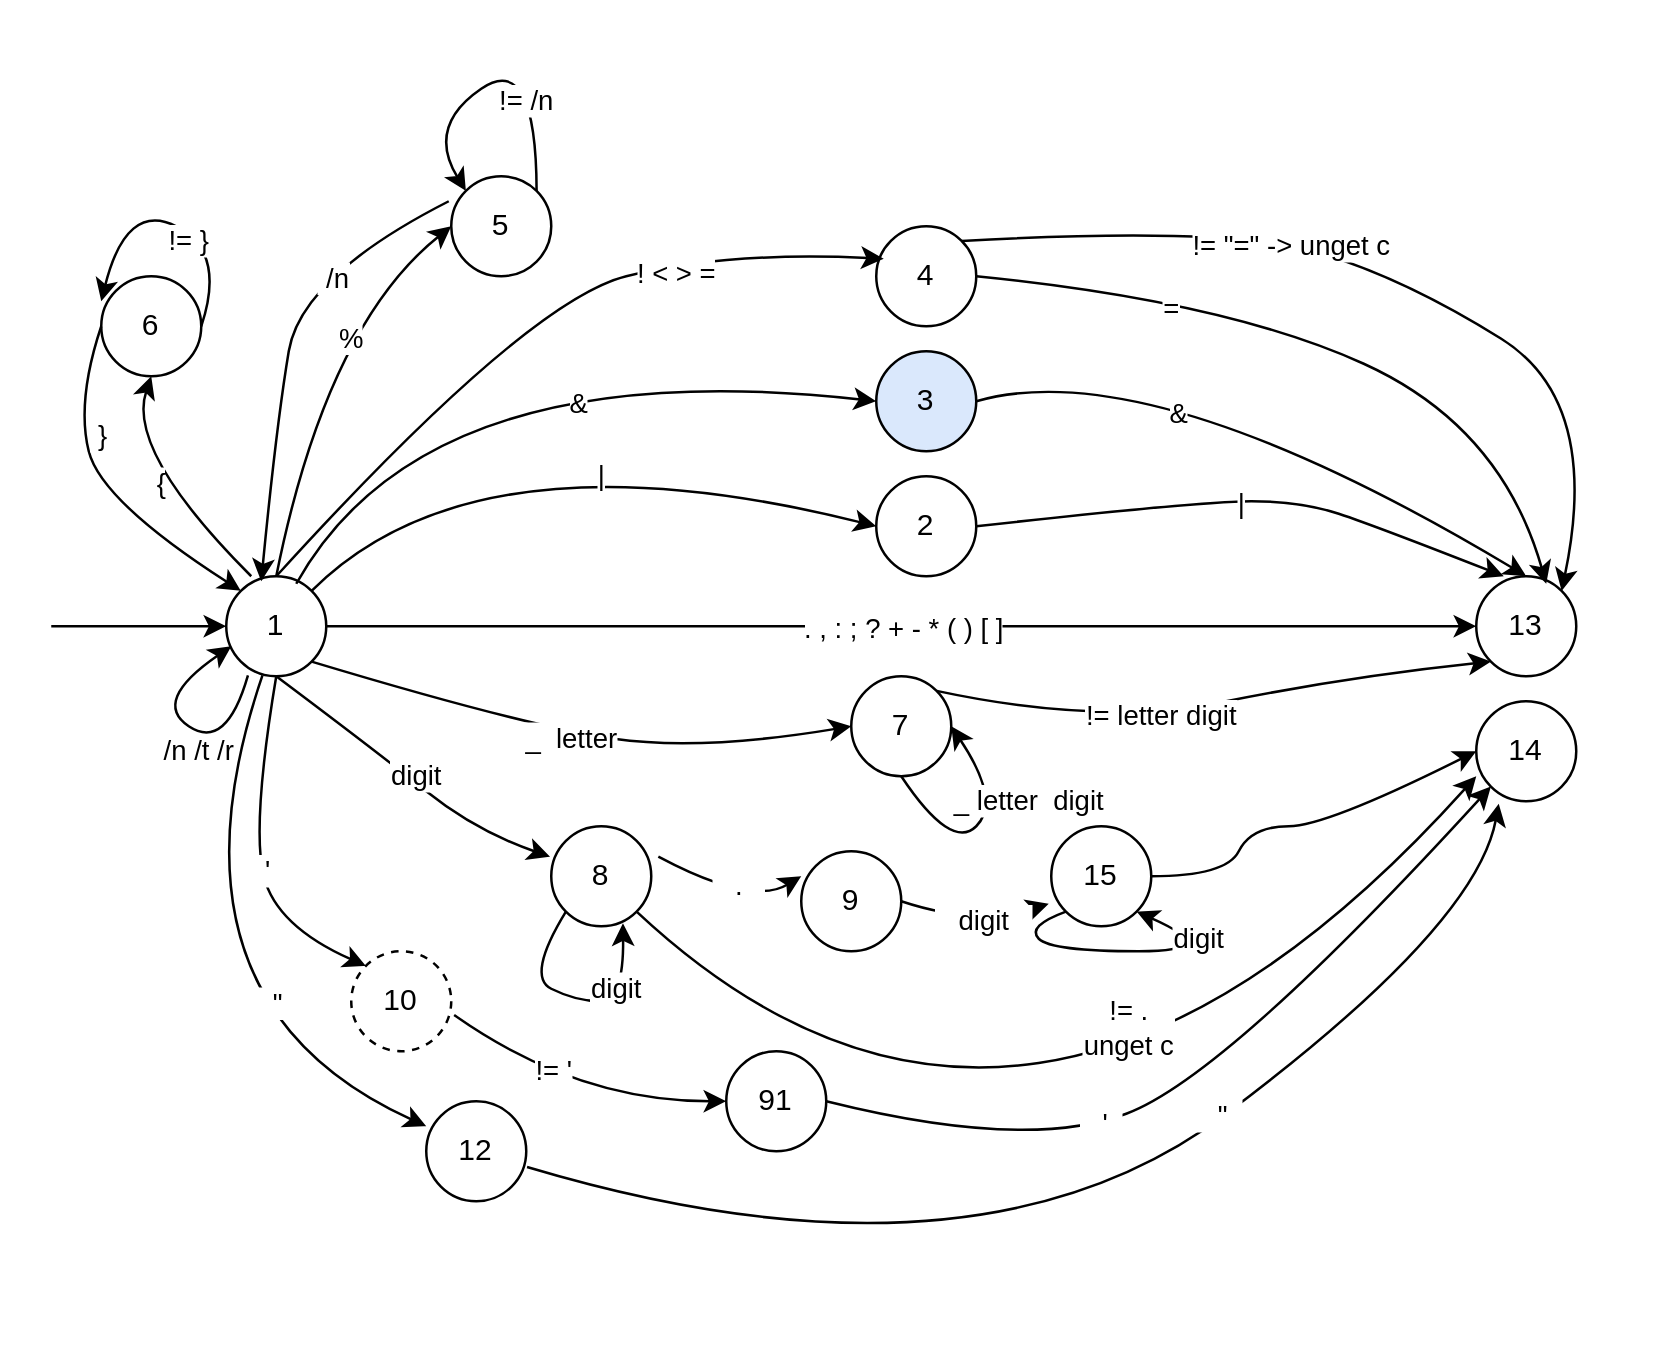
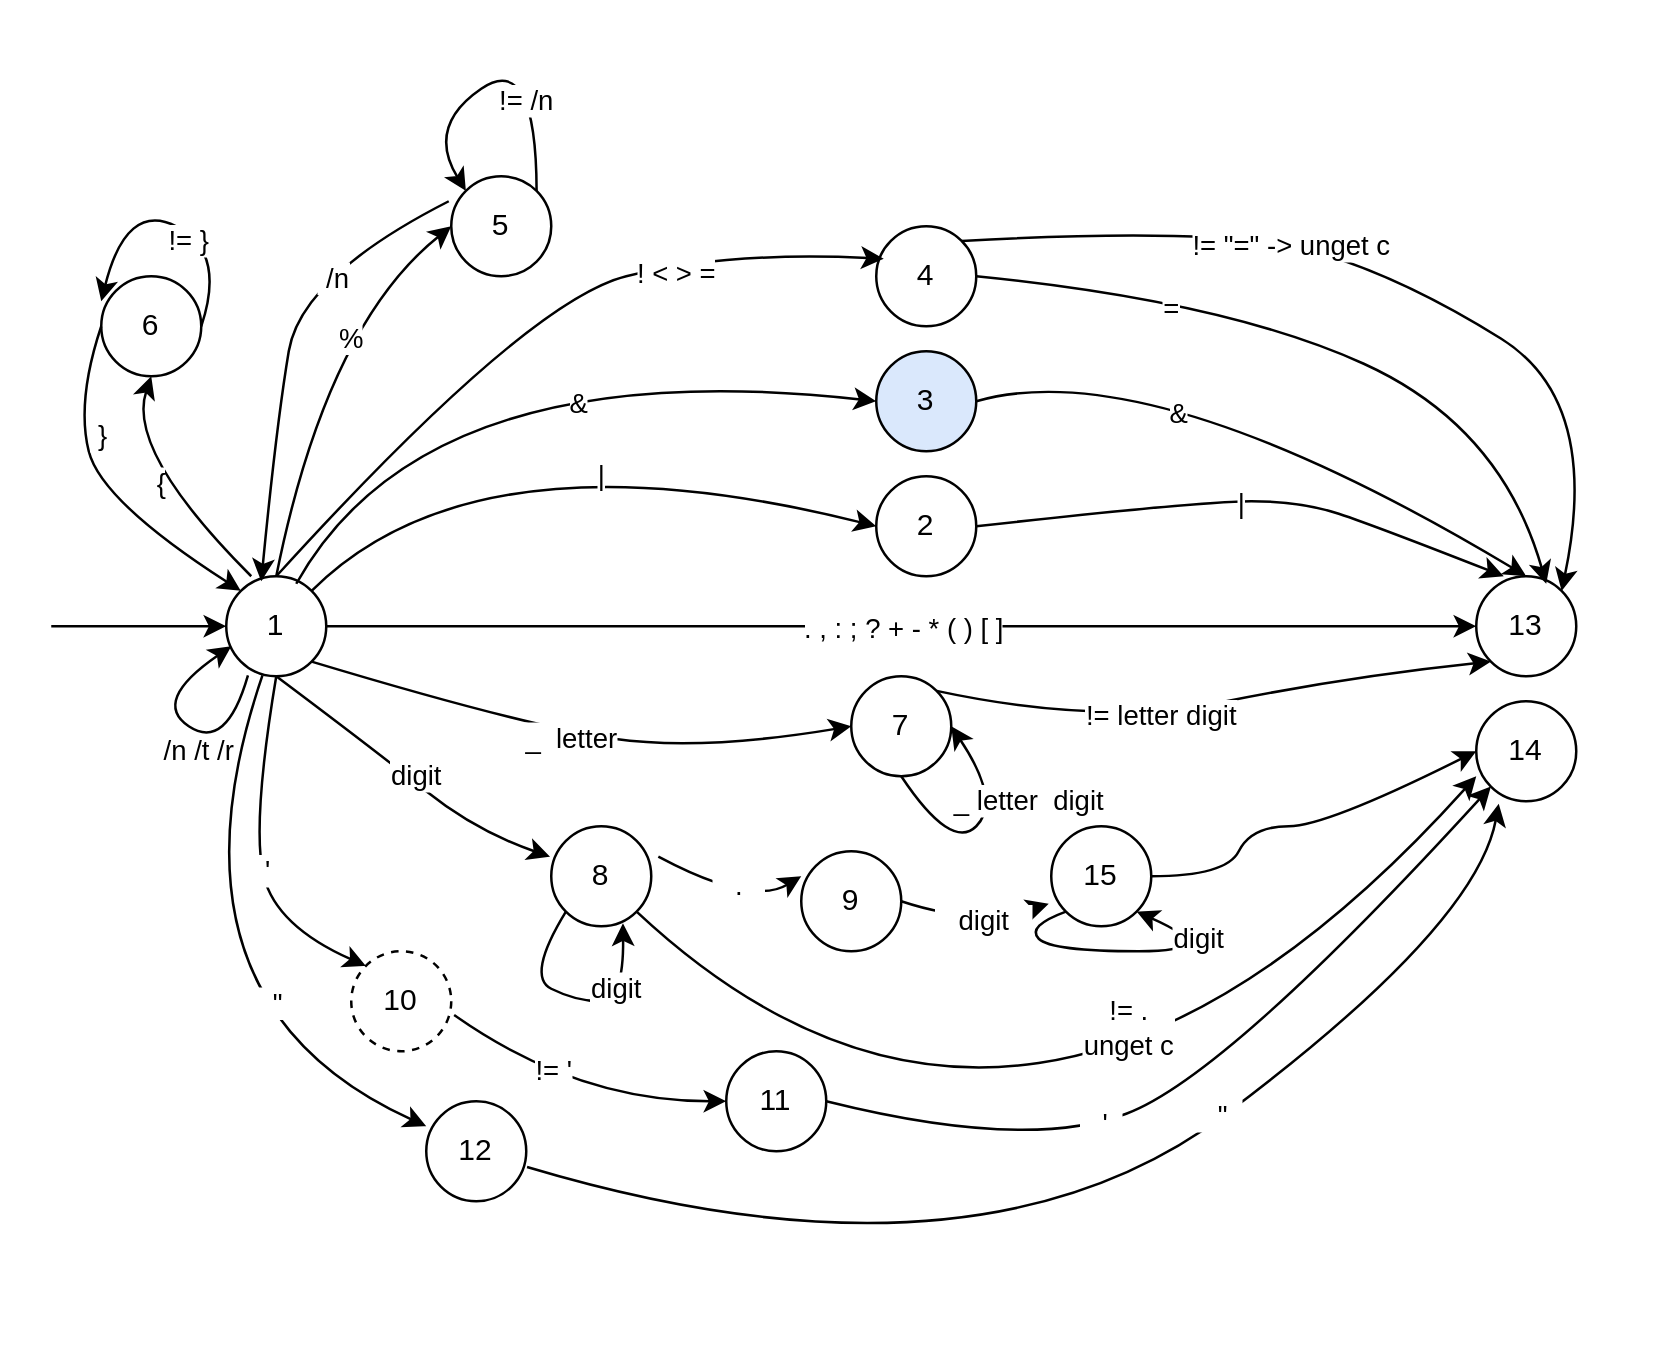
(776, 1101) -> (776, 1101)
